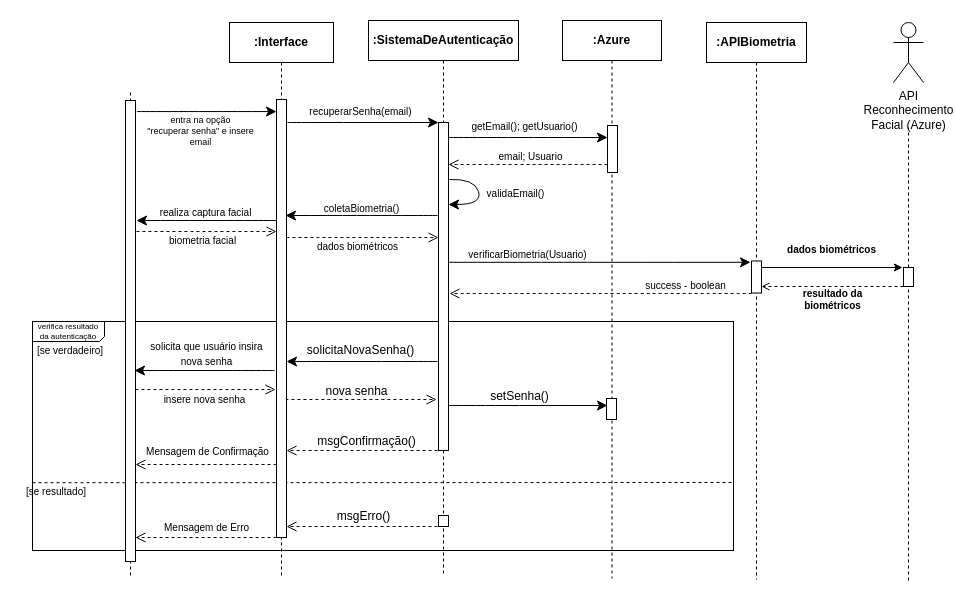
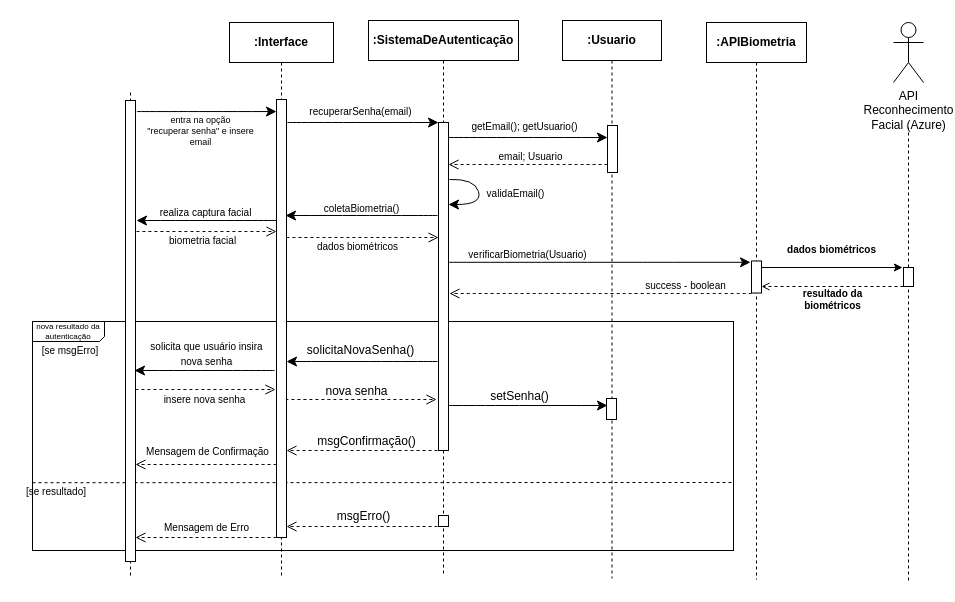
(612, 41) -> (612, 41)
(69, 332) -> (69, 332)
(71, 351) -> (71, 351)
